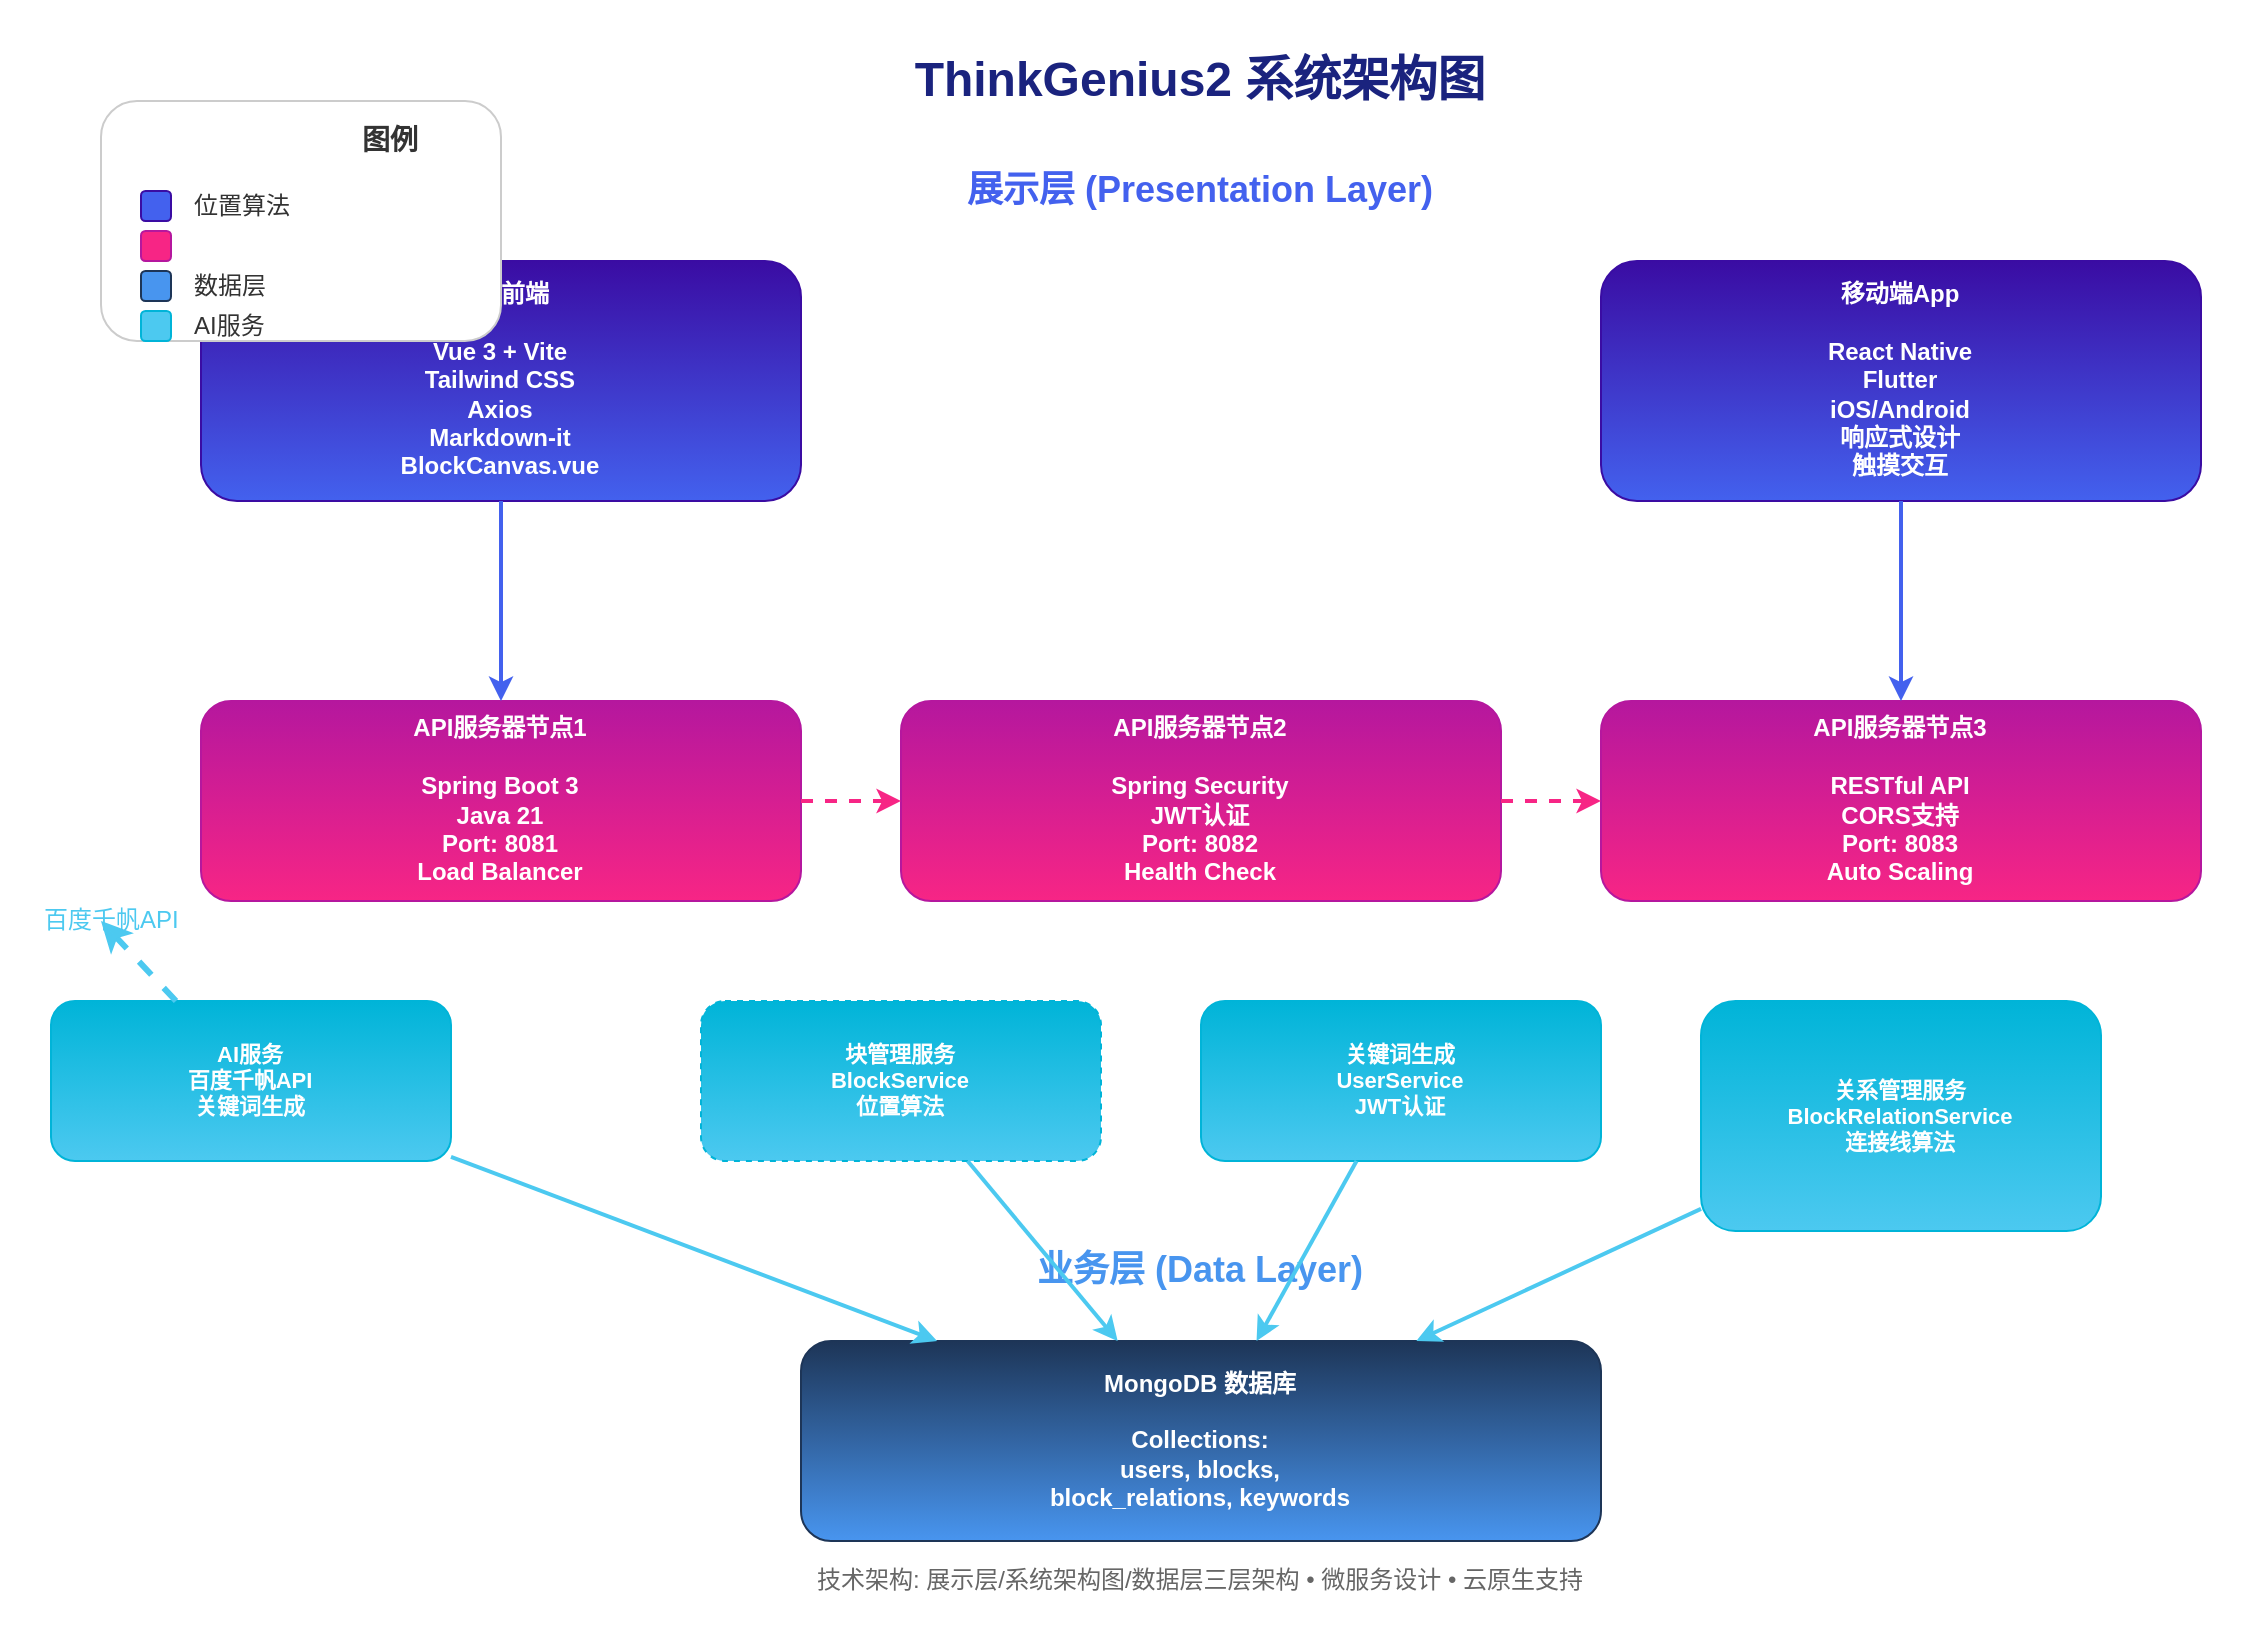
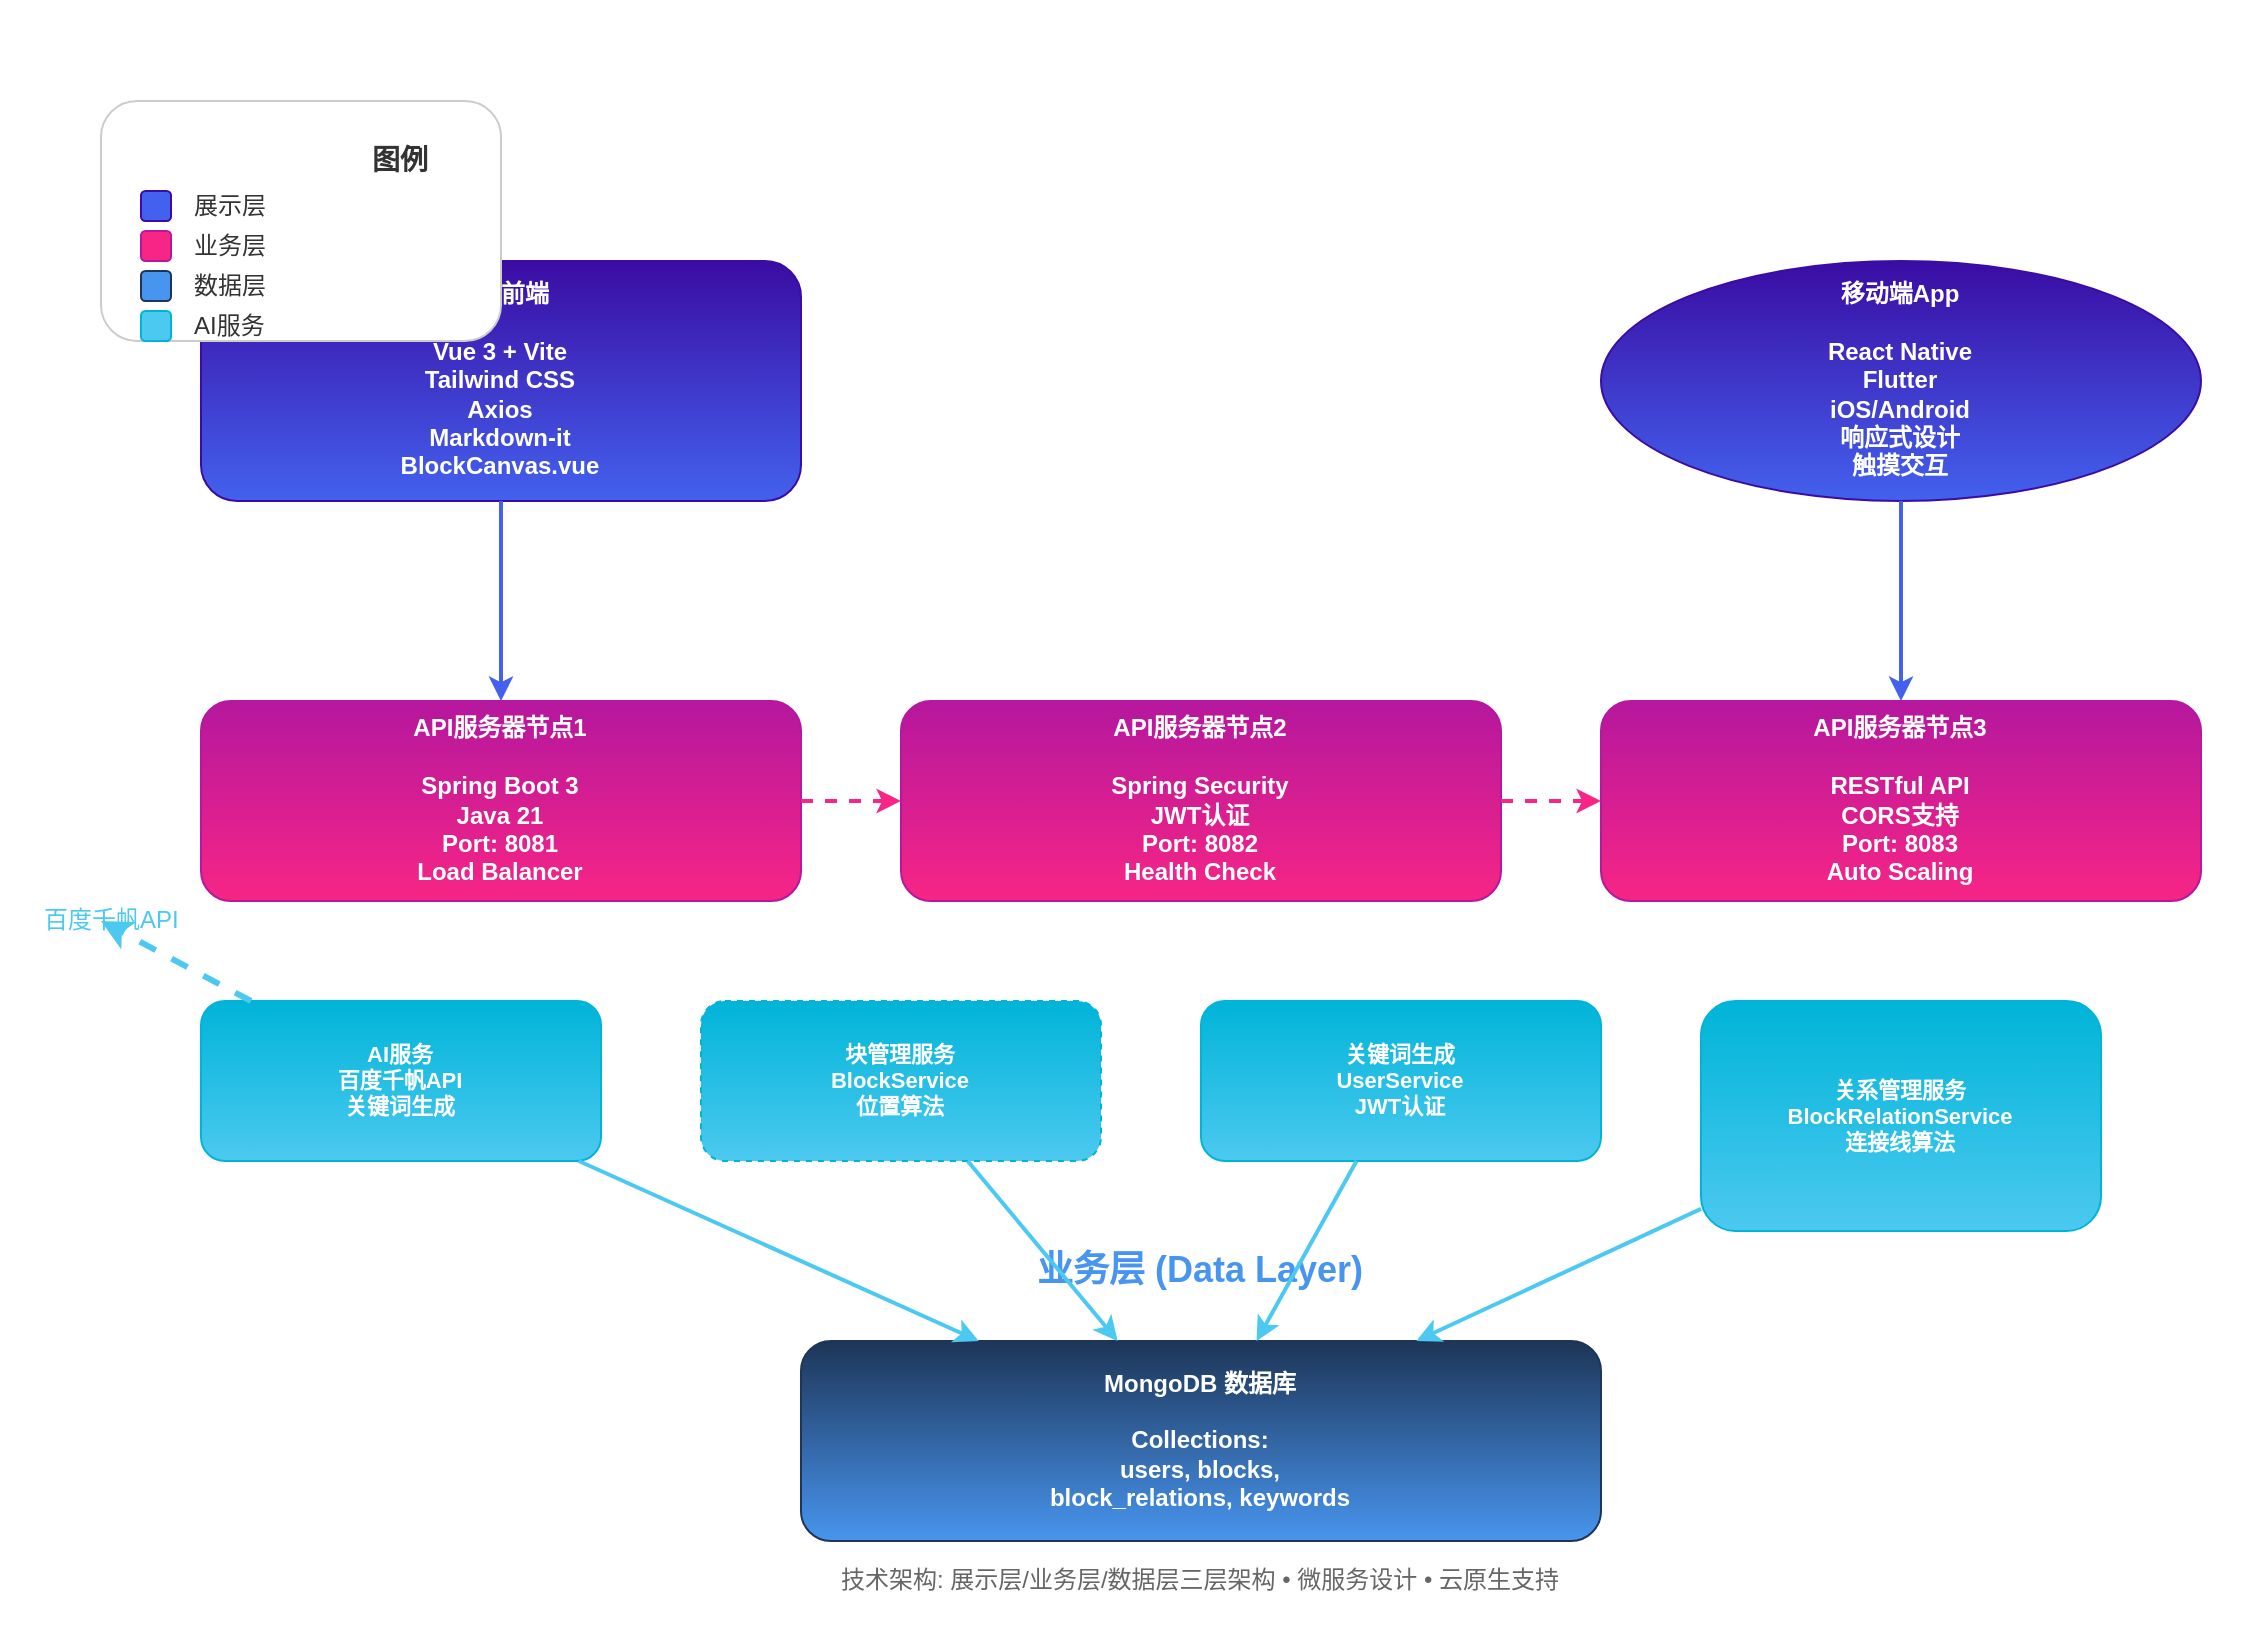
(1201, 81) -> none
(391, 141) -> (401, 161)
(1201, 191) -> none
(243, 207) -> (231, 207)
none -> (251, 246)
(1901, 381) -> (1901, 381)
(251, 1081) -> (401, 1081)
(1201, 1581) -> (1201, 1581)
